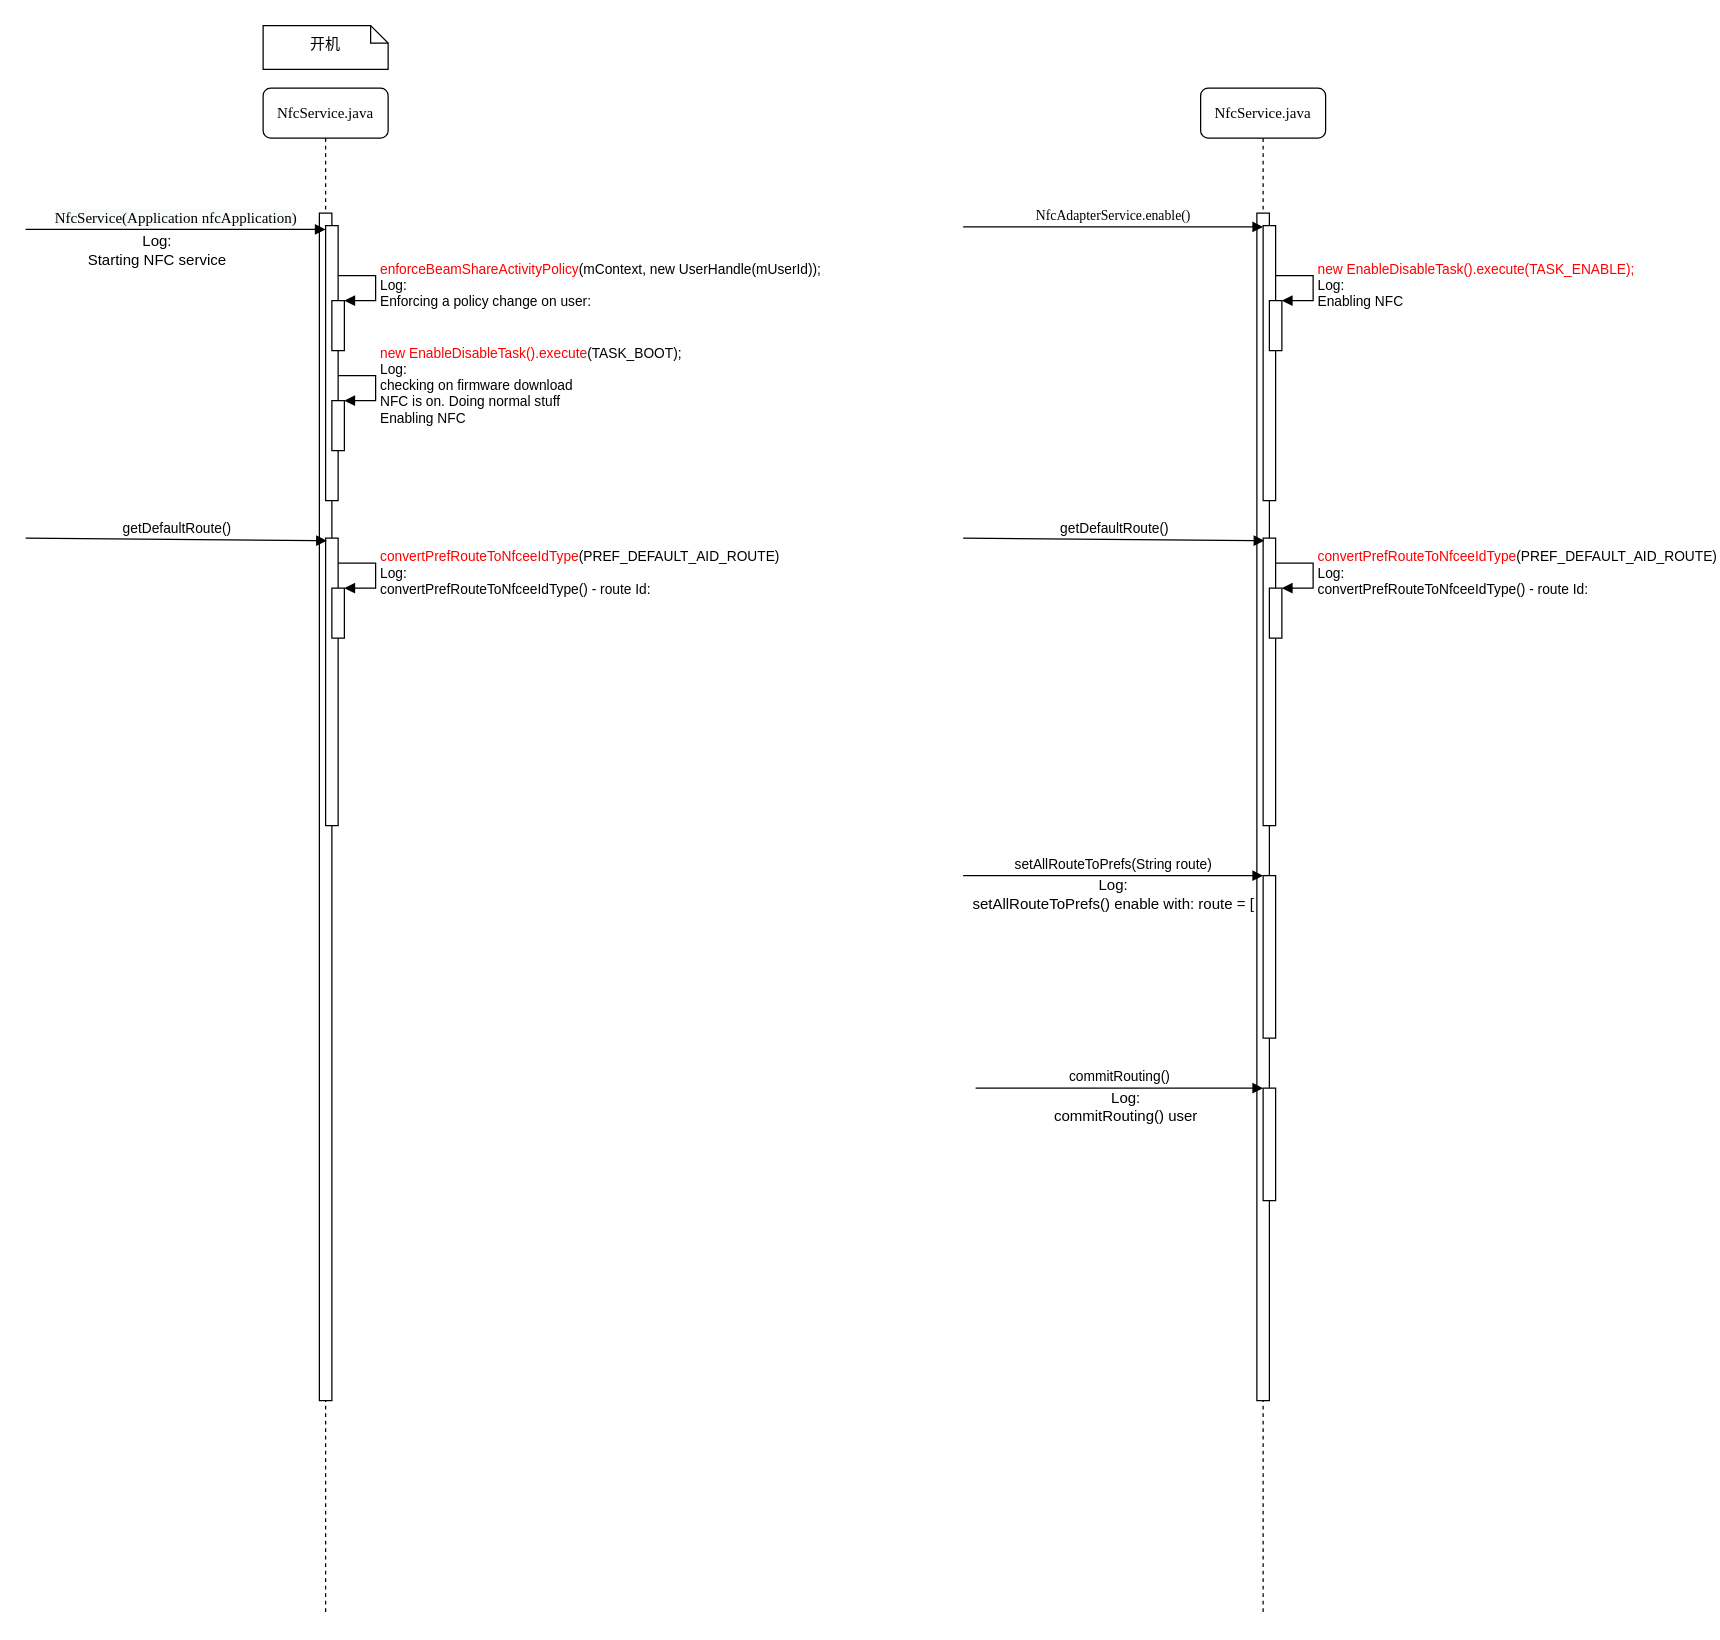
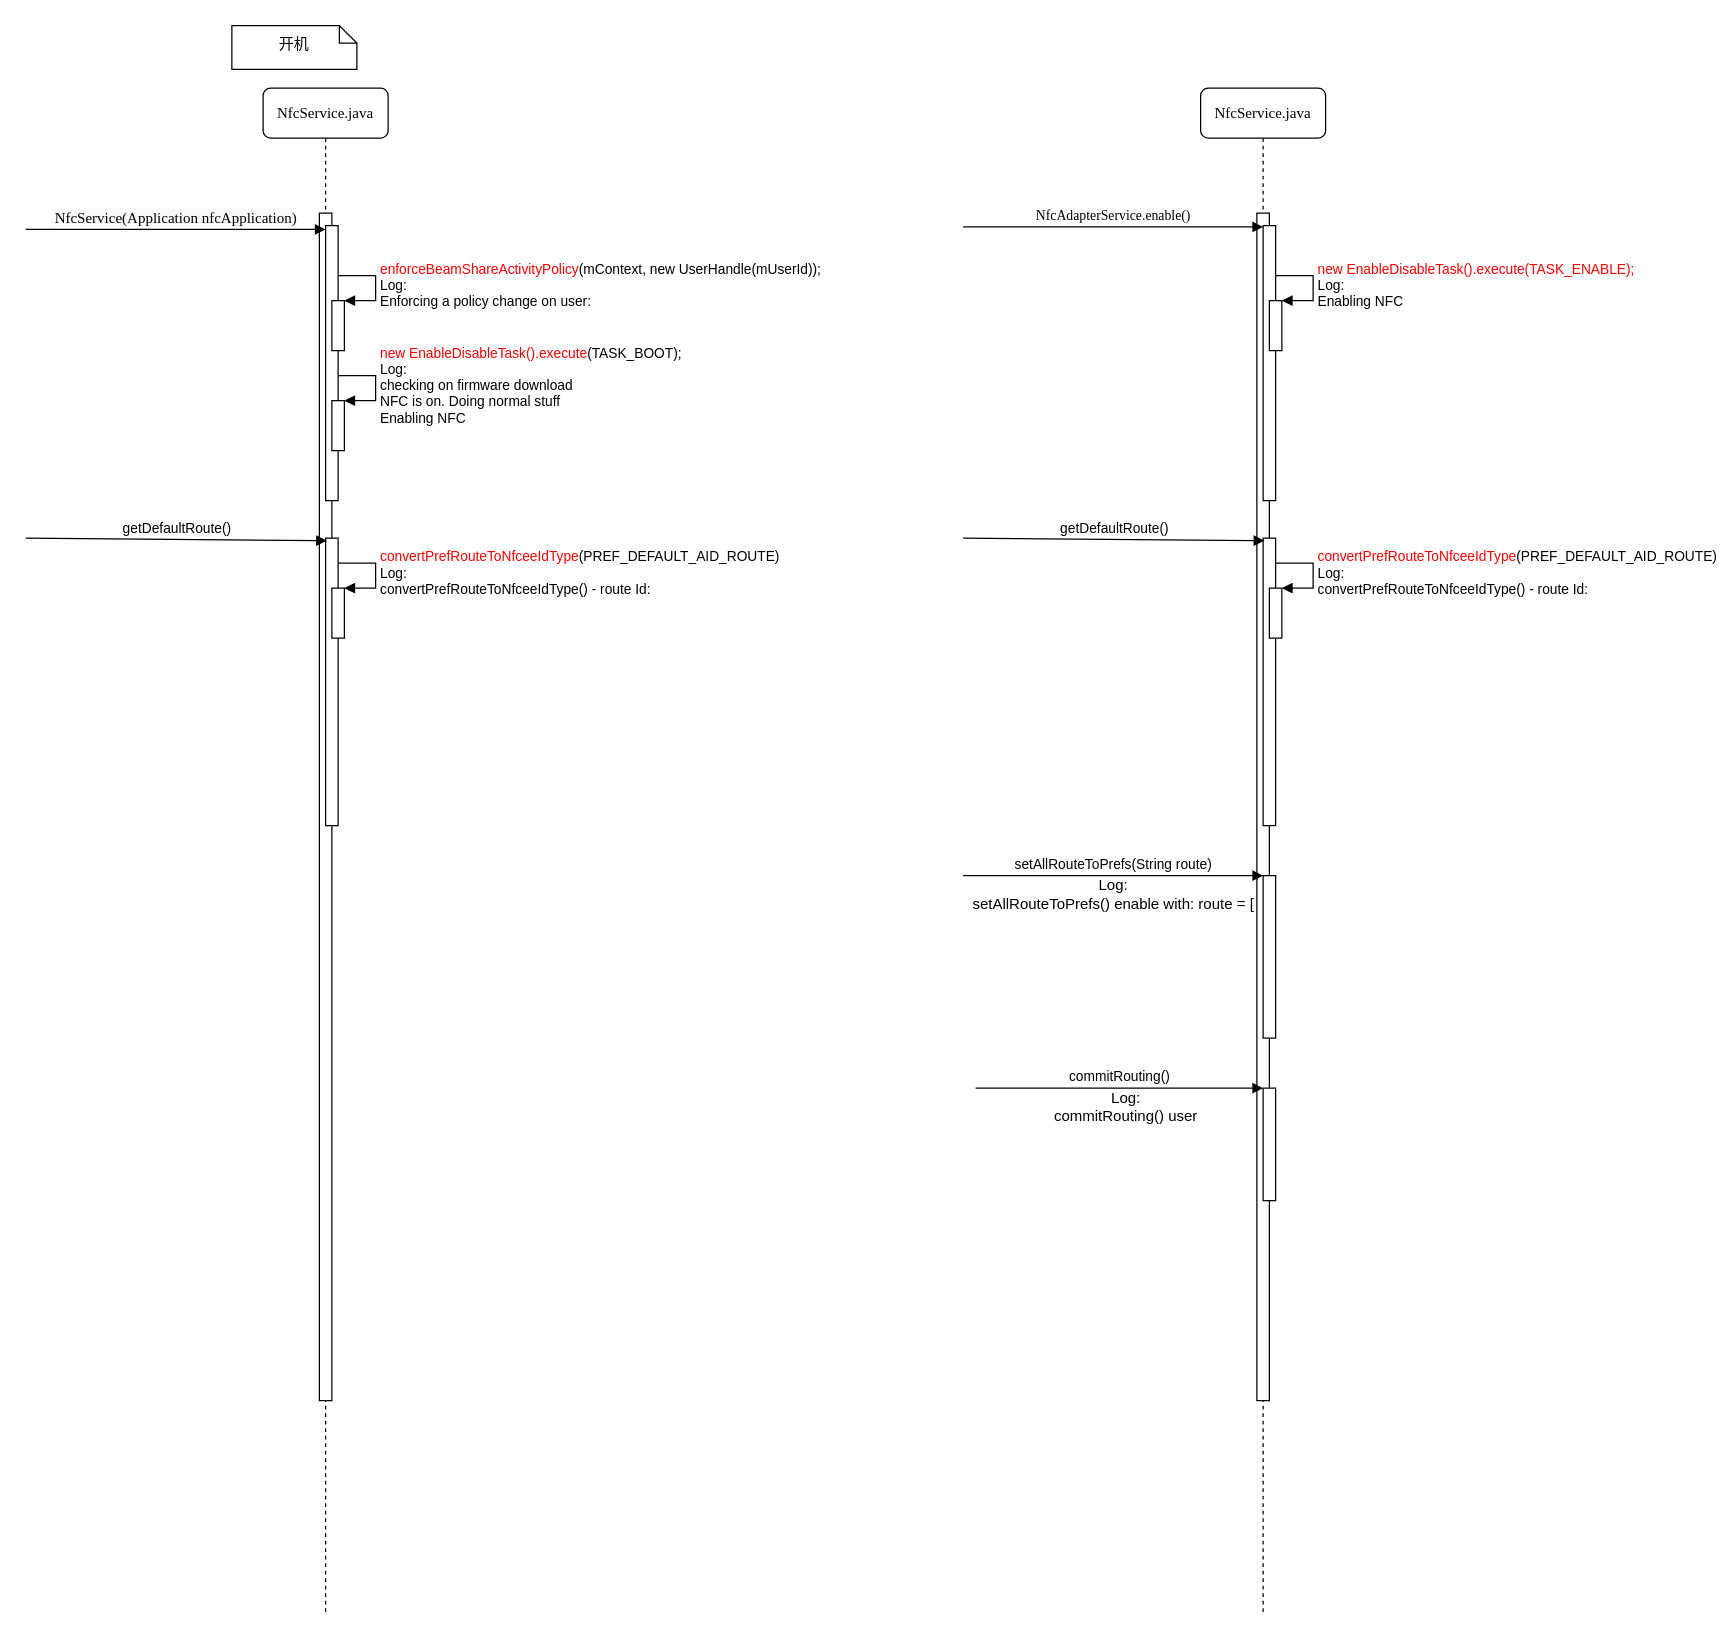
(326, 48) -> (294, 48)
(157, 251) -> none
